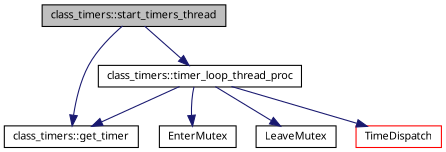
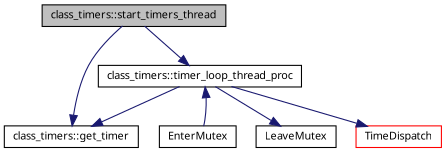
(192, 101) -> (206, 112)
